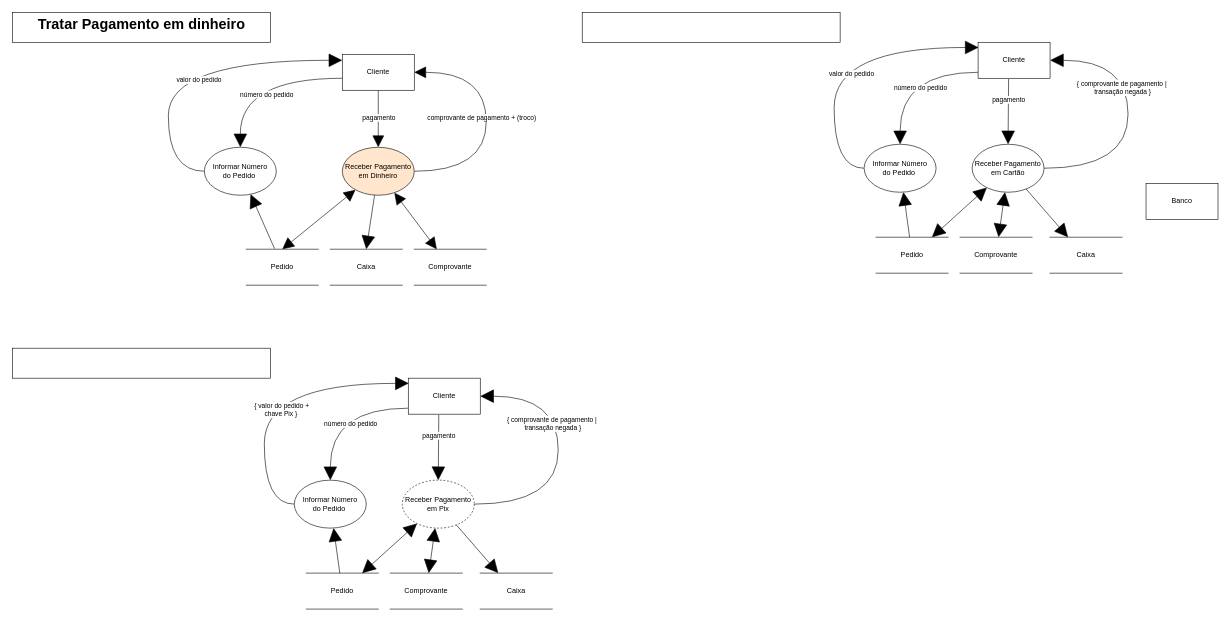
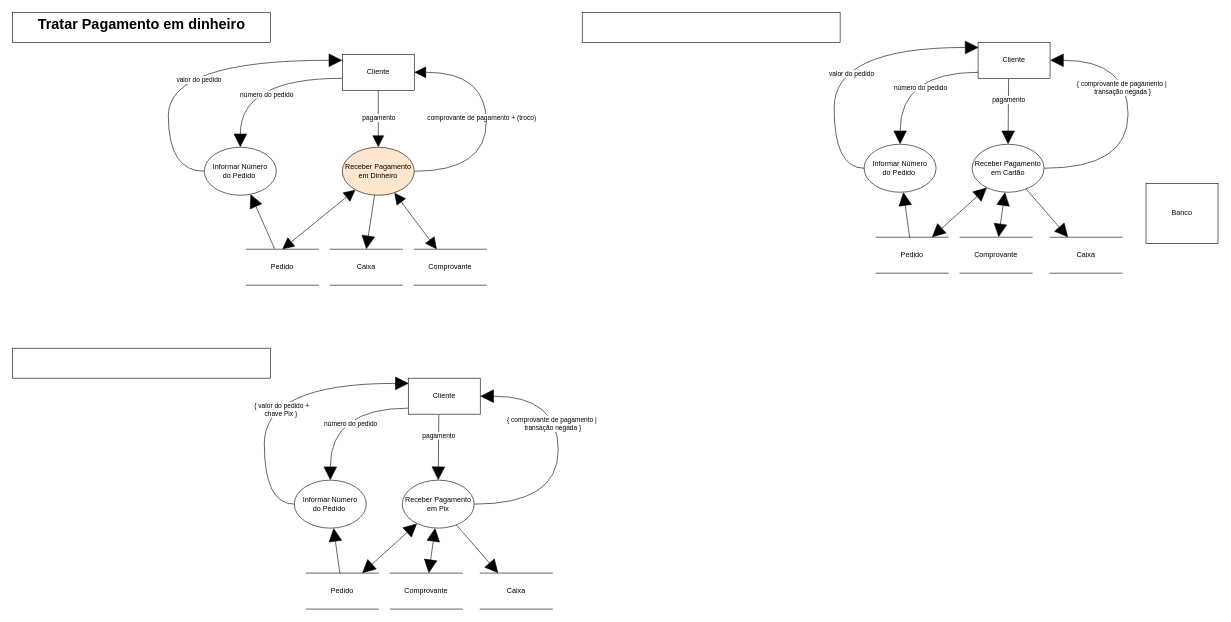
(1182, 202) -> (1182, 214)
(438, 504) -> (438, 504)
